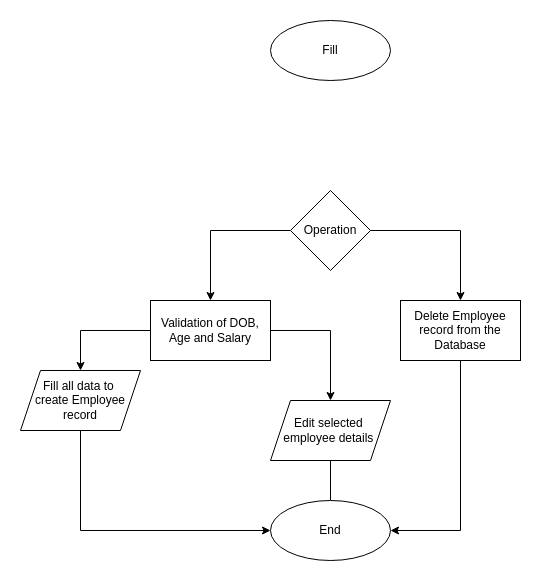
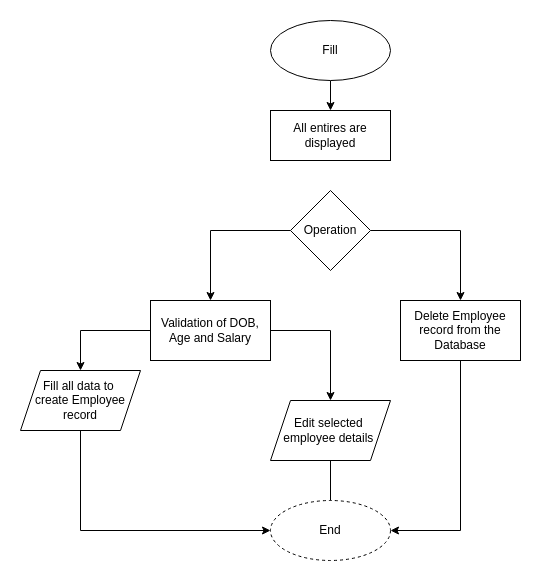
none -> (331, 100)
none -> (331, 136)
(331, 531) -> (331, 531)
